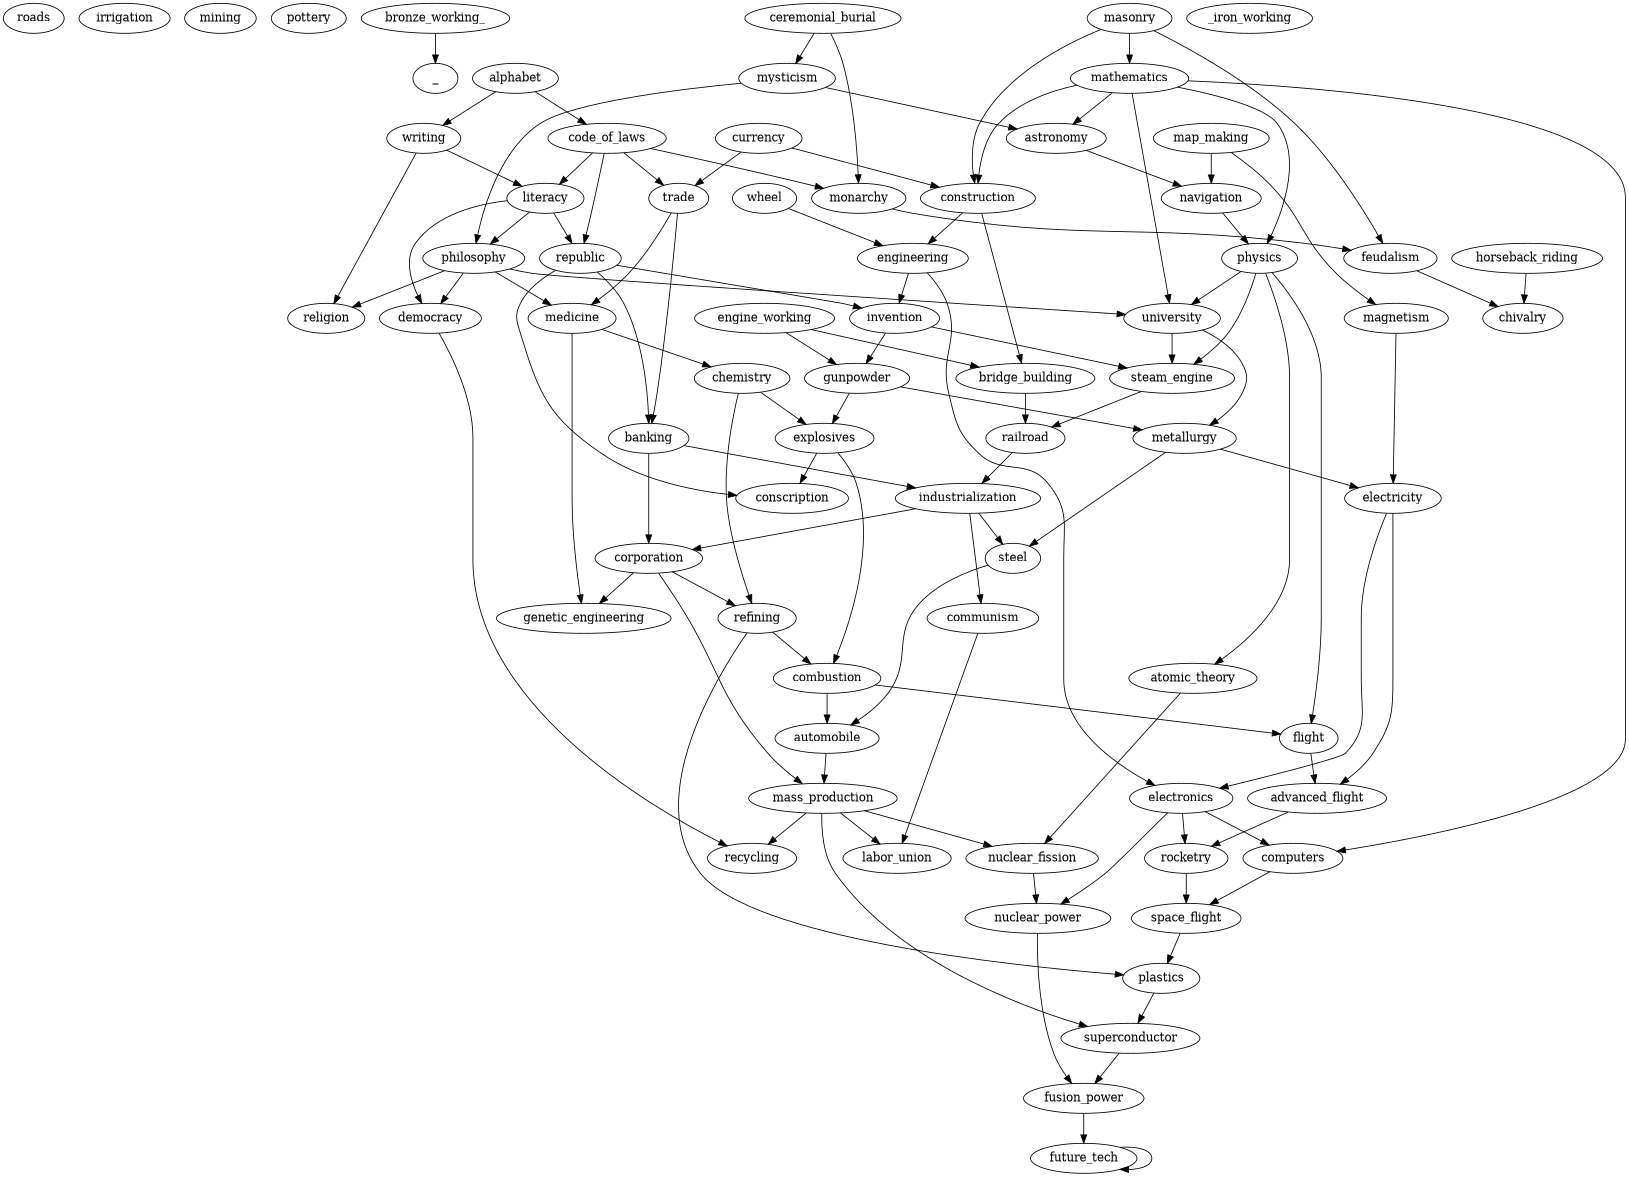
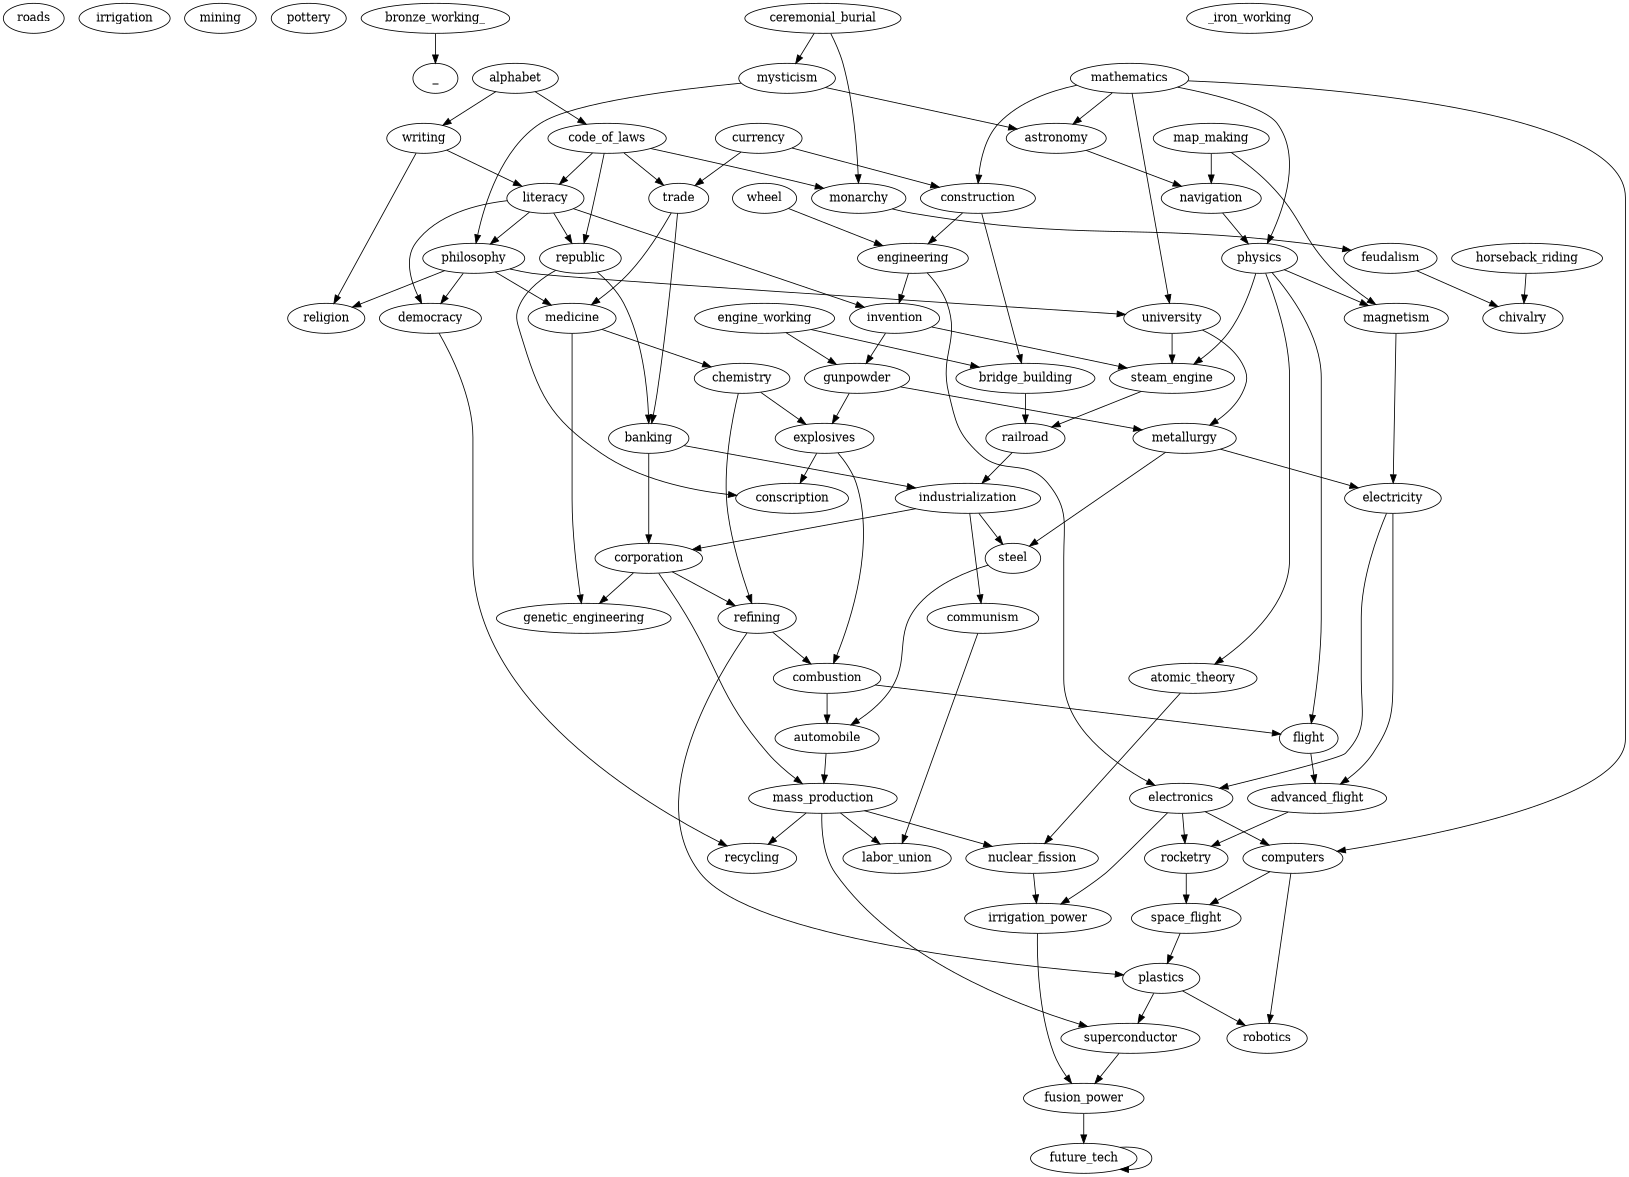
(1130, 18) -> none
(717, 282) -> (715, 257)
(1220, 286) -> (1322, 286)
(1038, 918) -> (1038, 918)
none -> (1267, 1038)
